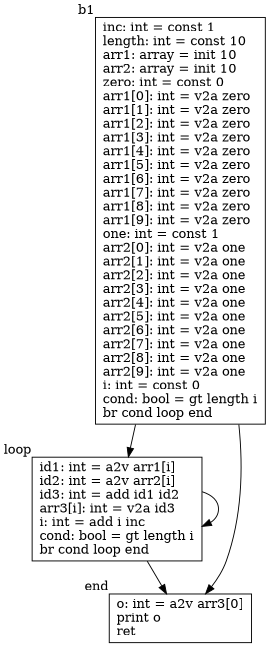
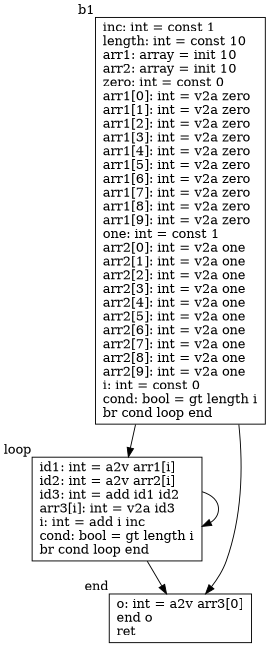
(180, 618) -> (180, 618)
